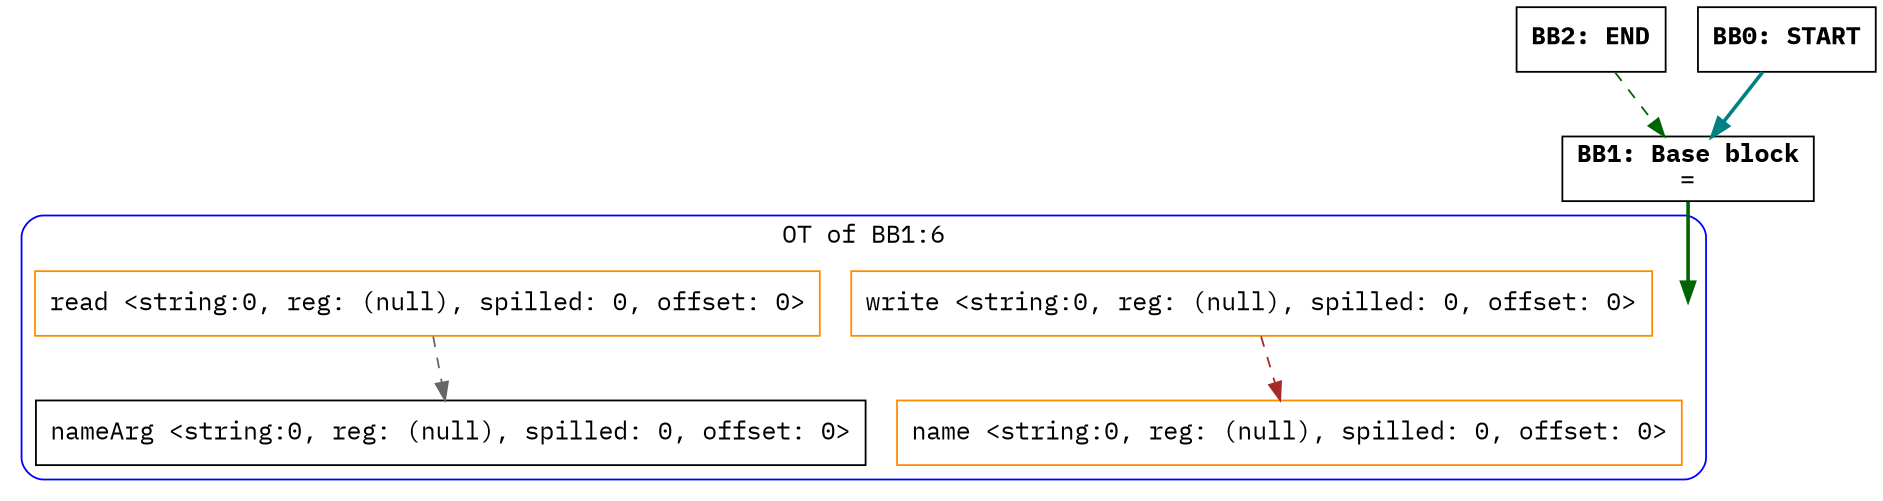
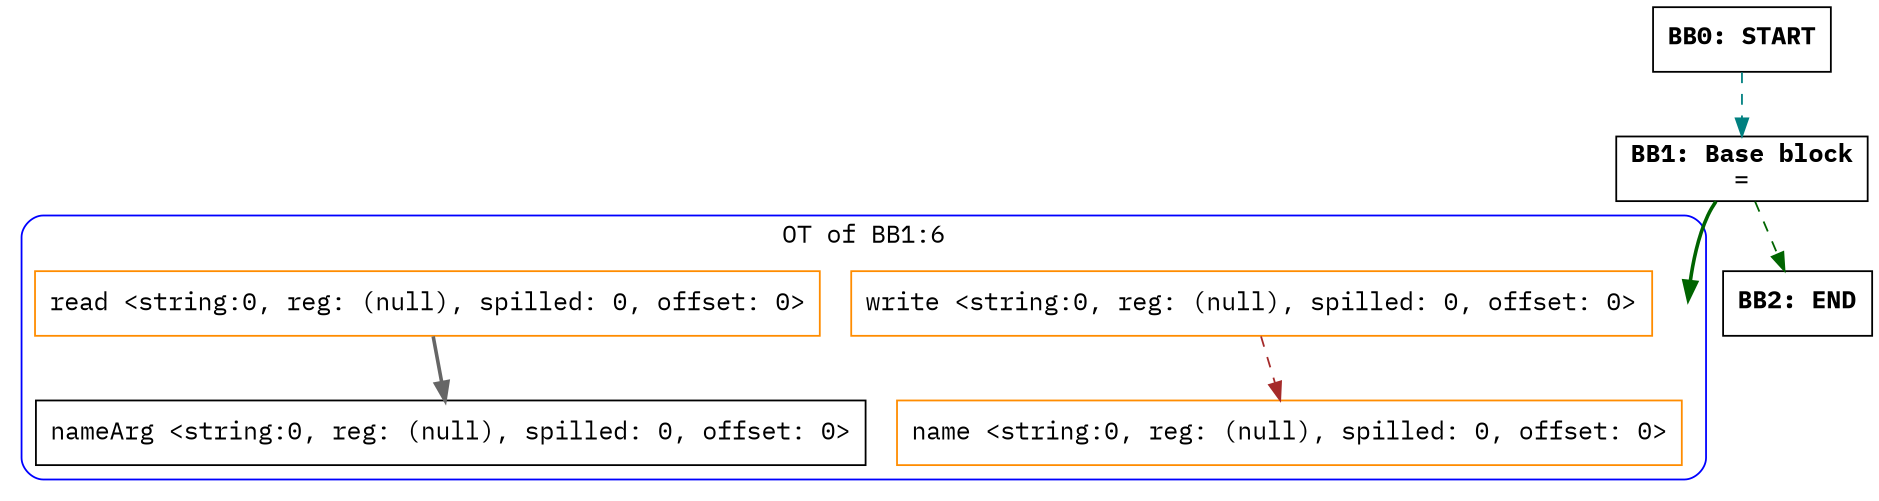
(1634, 97) -> (1766, 228)
(1743, 97) -> (1742, 95)
(437, 359) -> (437, 359)
